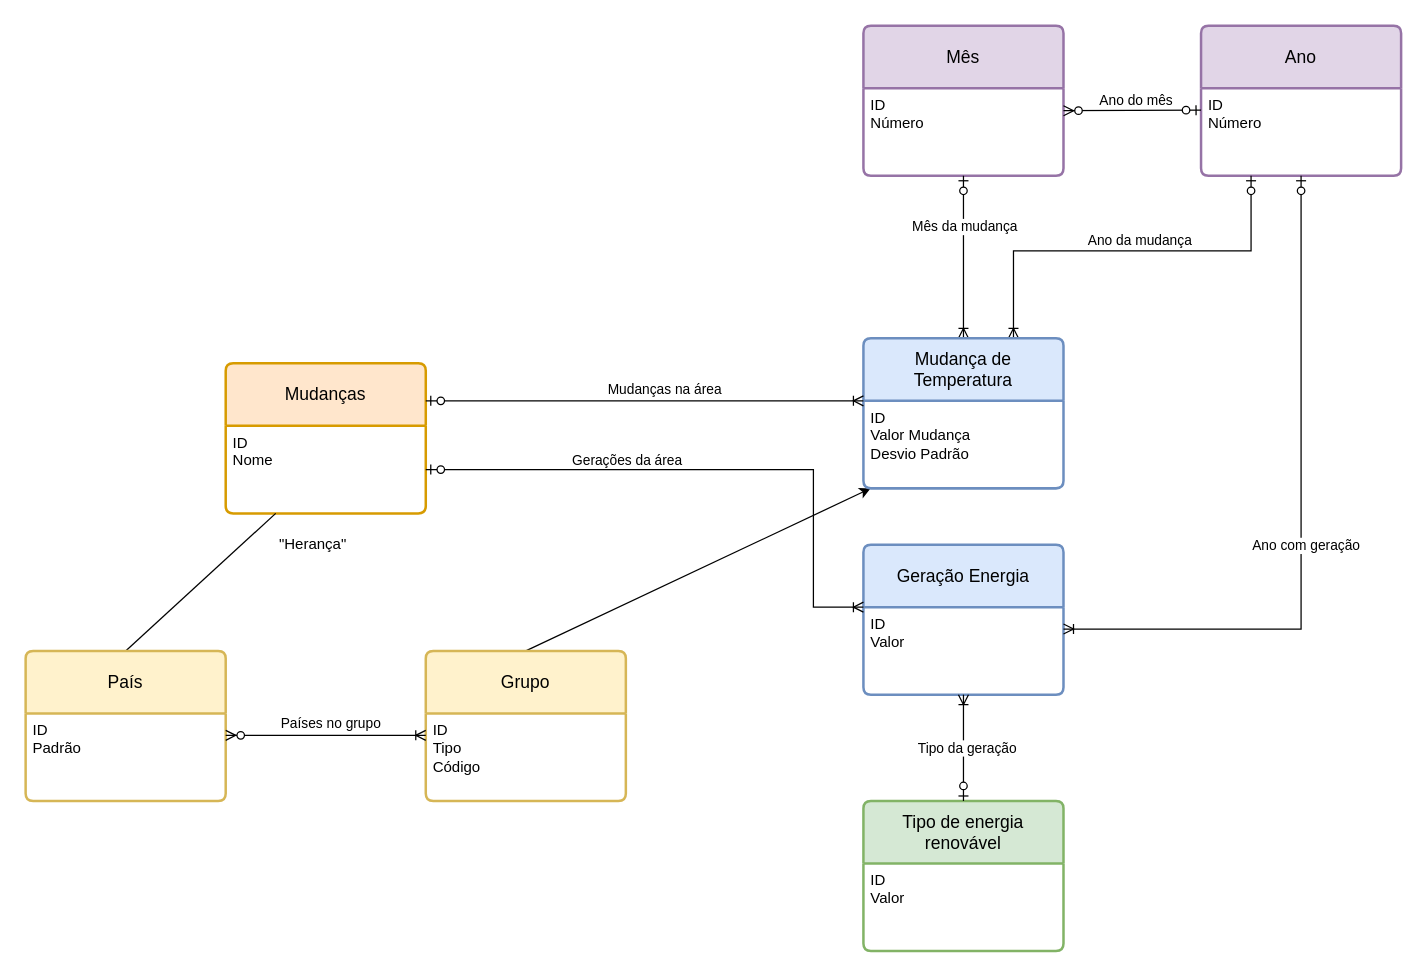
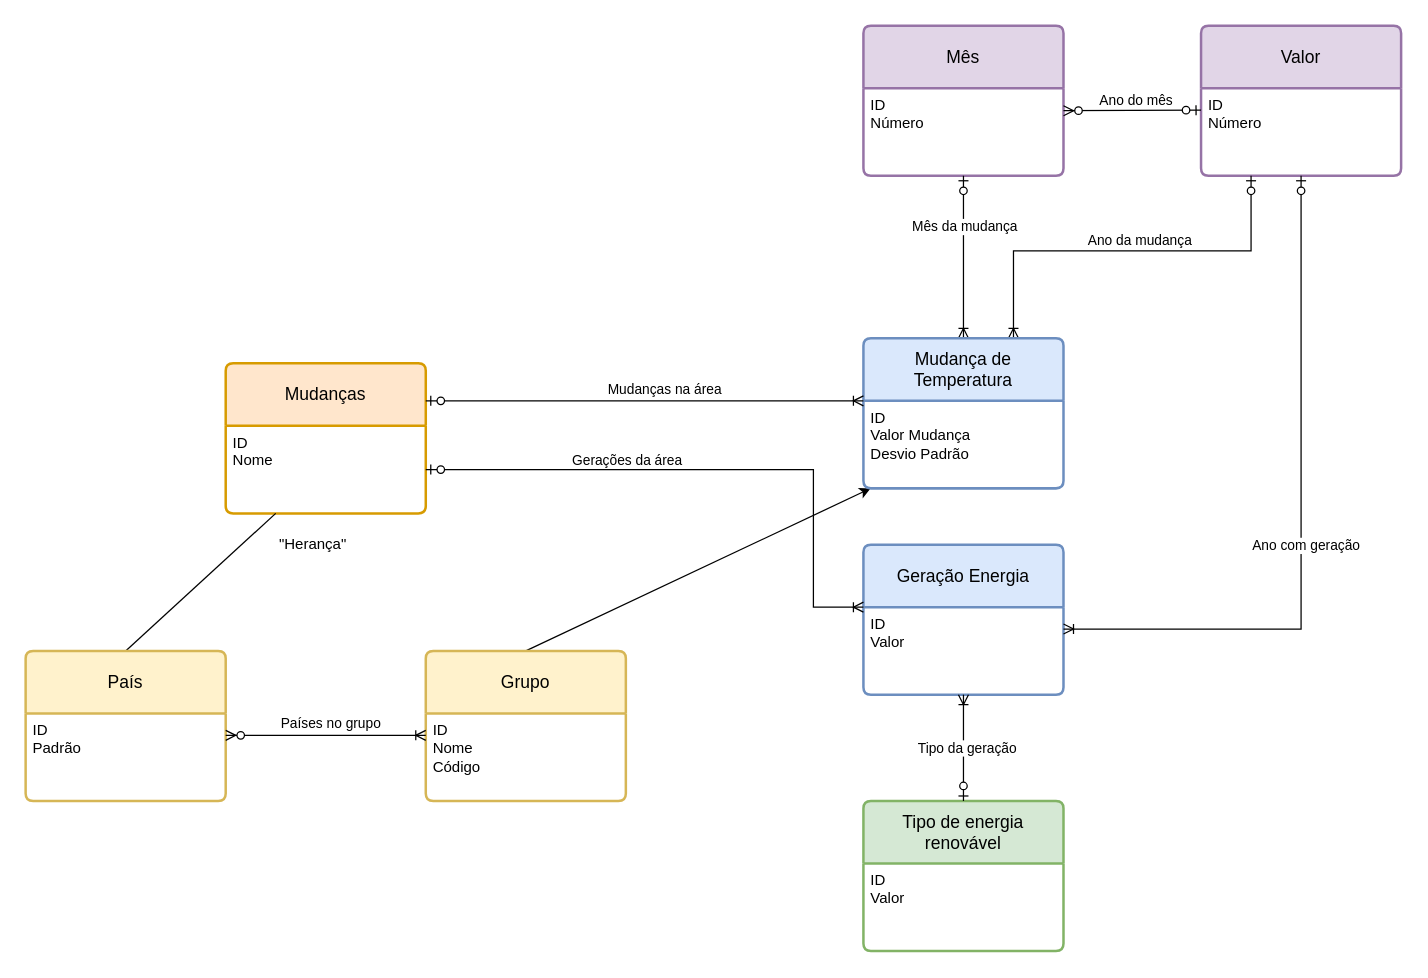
(1301, 57) -> (1301, 57)
(456, 749) -> (456, 749)
